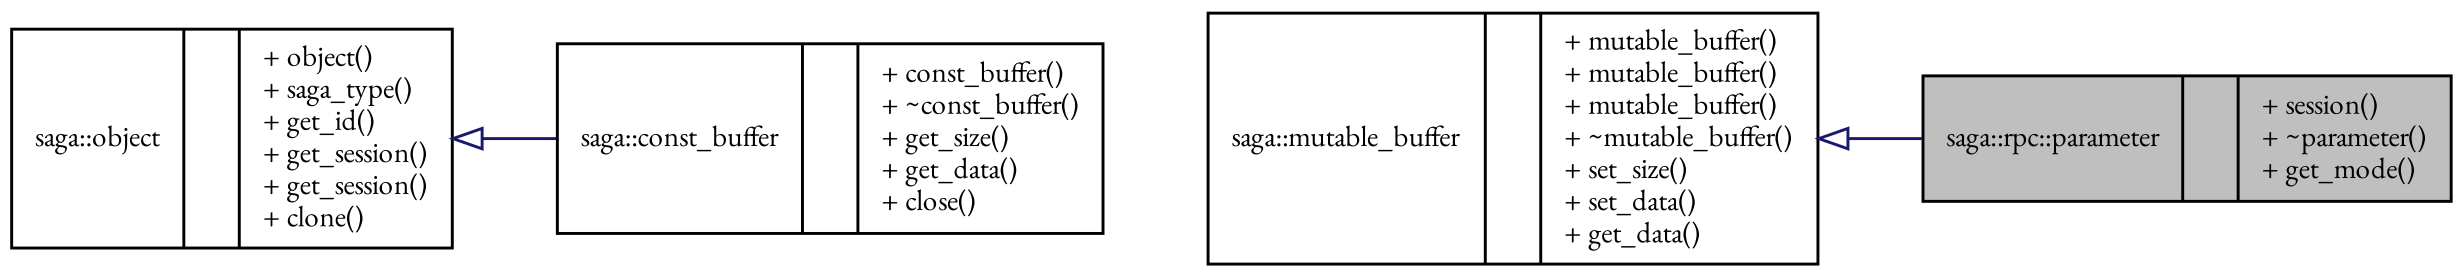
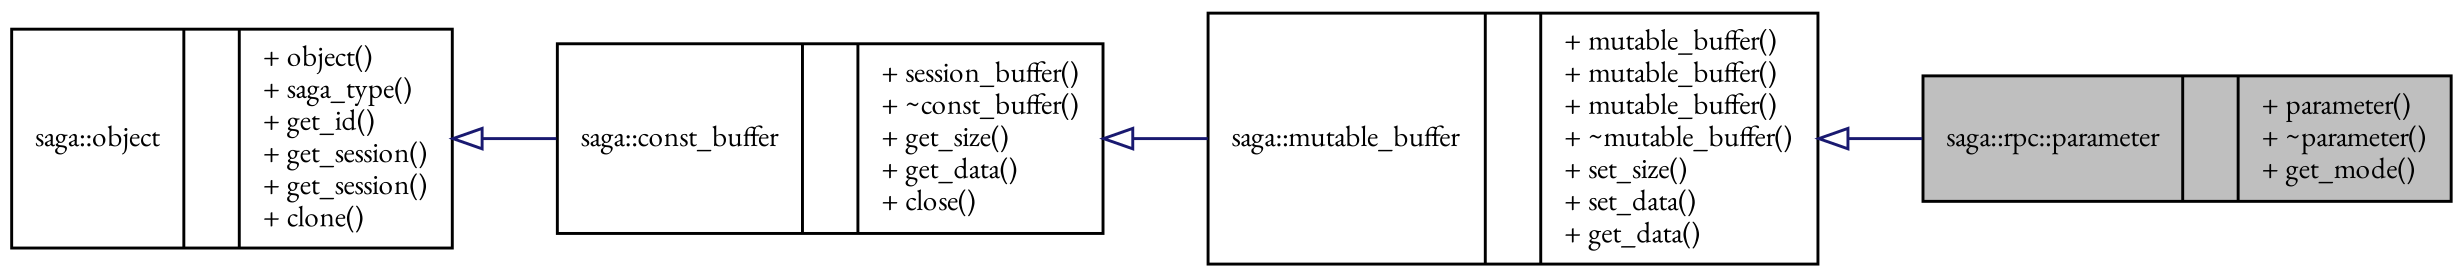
(973, 73) -> (980, 73)
(2320, 105) -> (2337, 105)
none -> (1171, 139)
